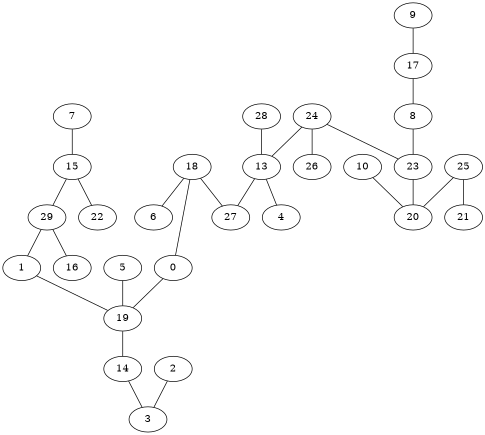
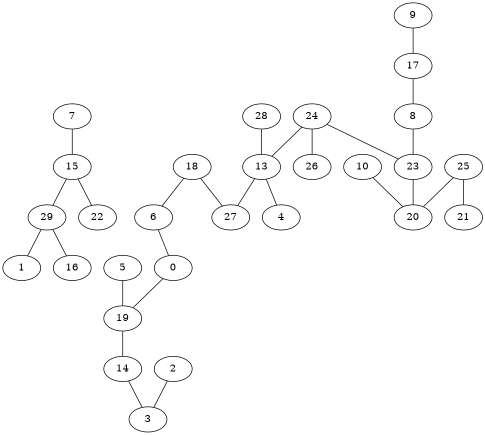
(183, 217) -> (163, 243)
(72, 293) -> none
